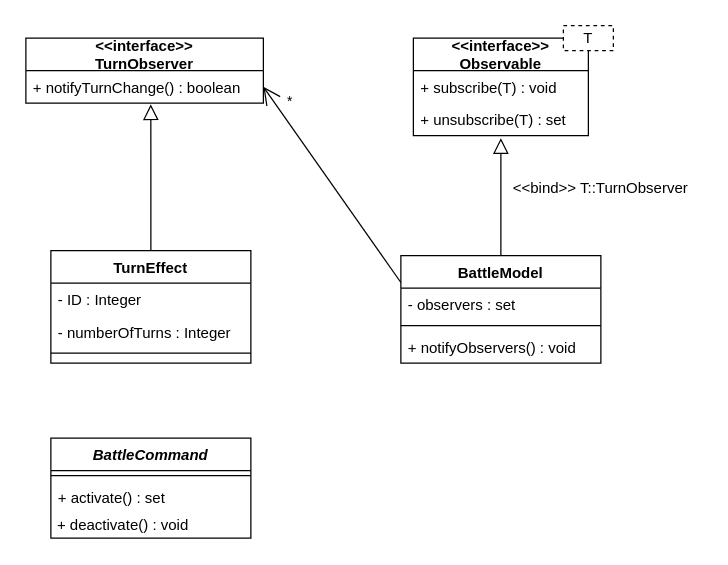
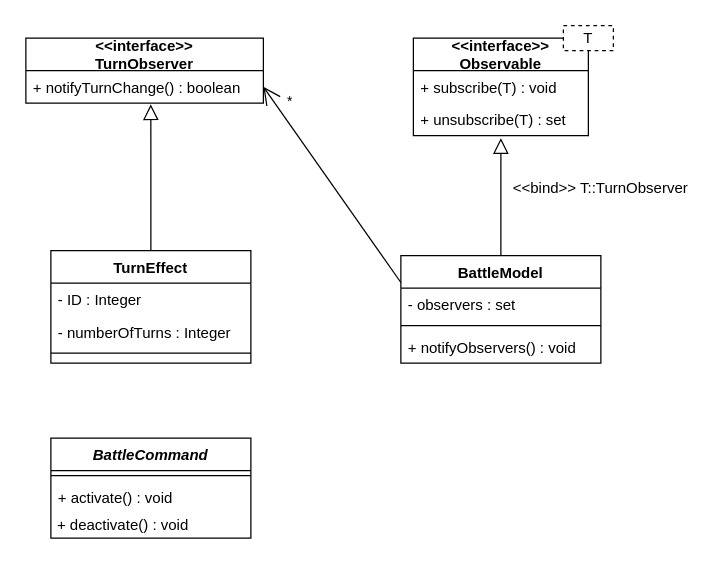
(123, 498) -> (126, 498)
